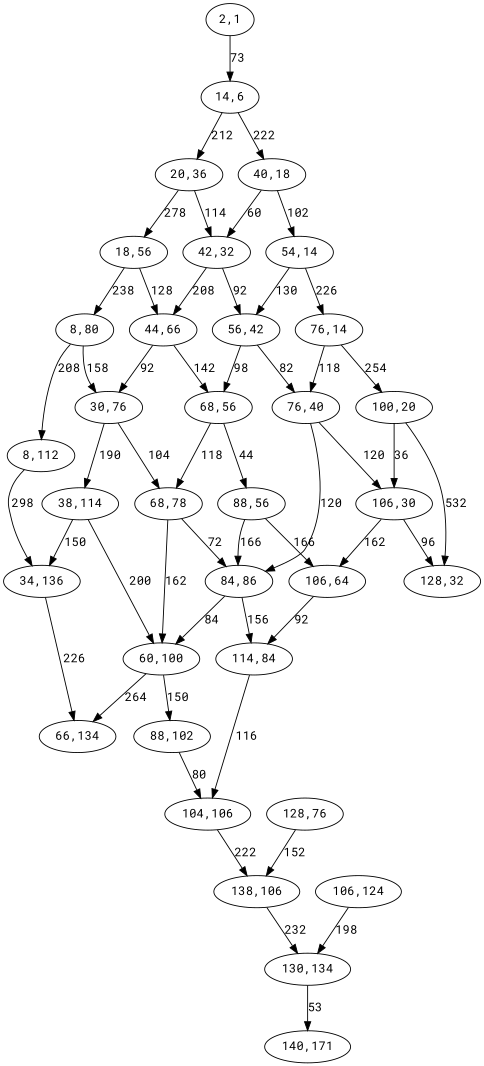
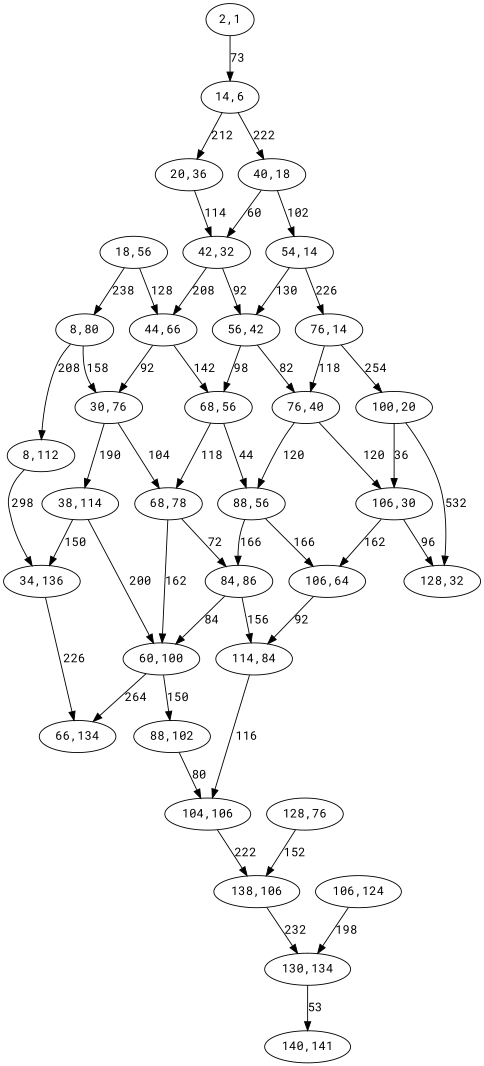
(164, 210) -> none
(319, 505) -> (277, 450)
(308, 1047) -> (308, 1047)
